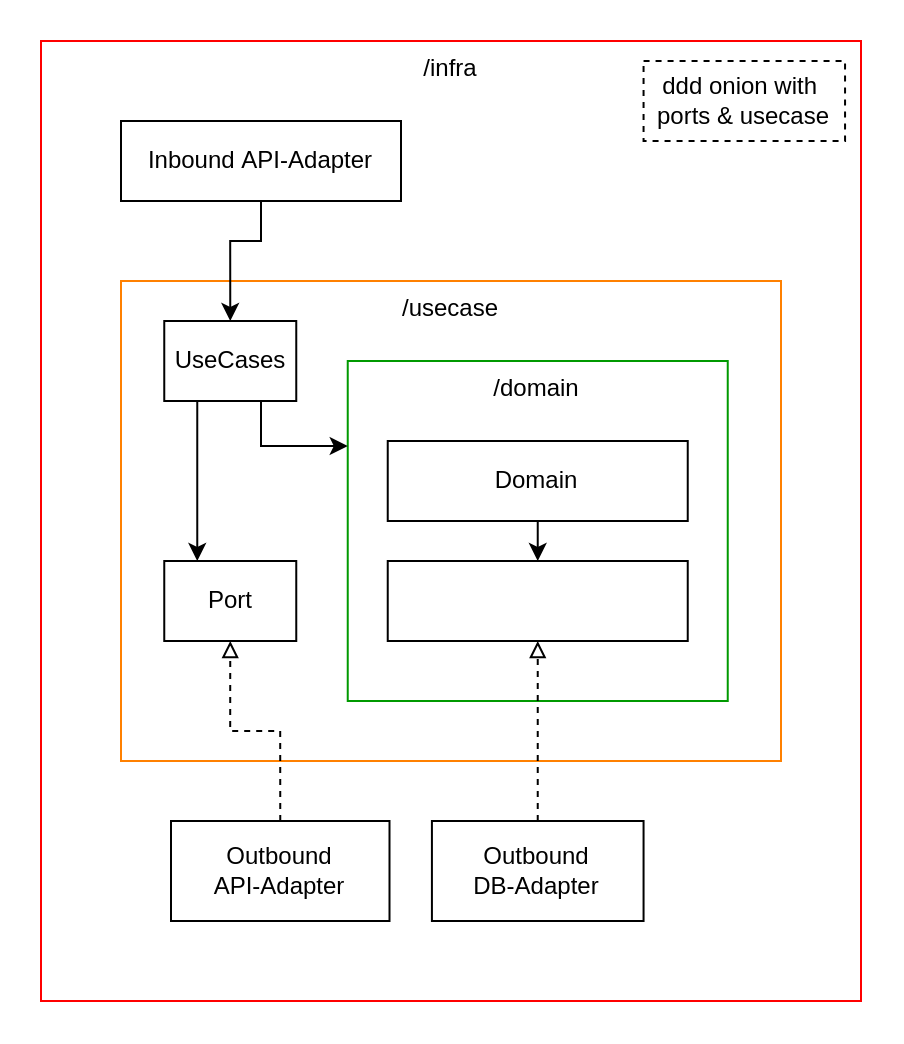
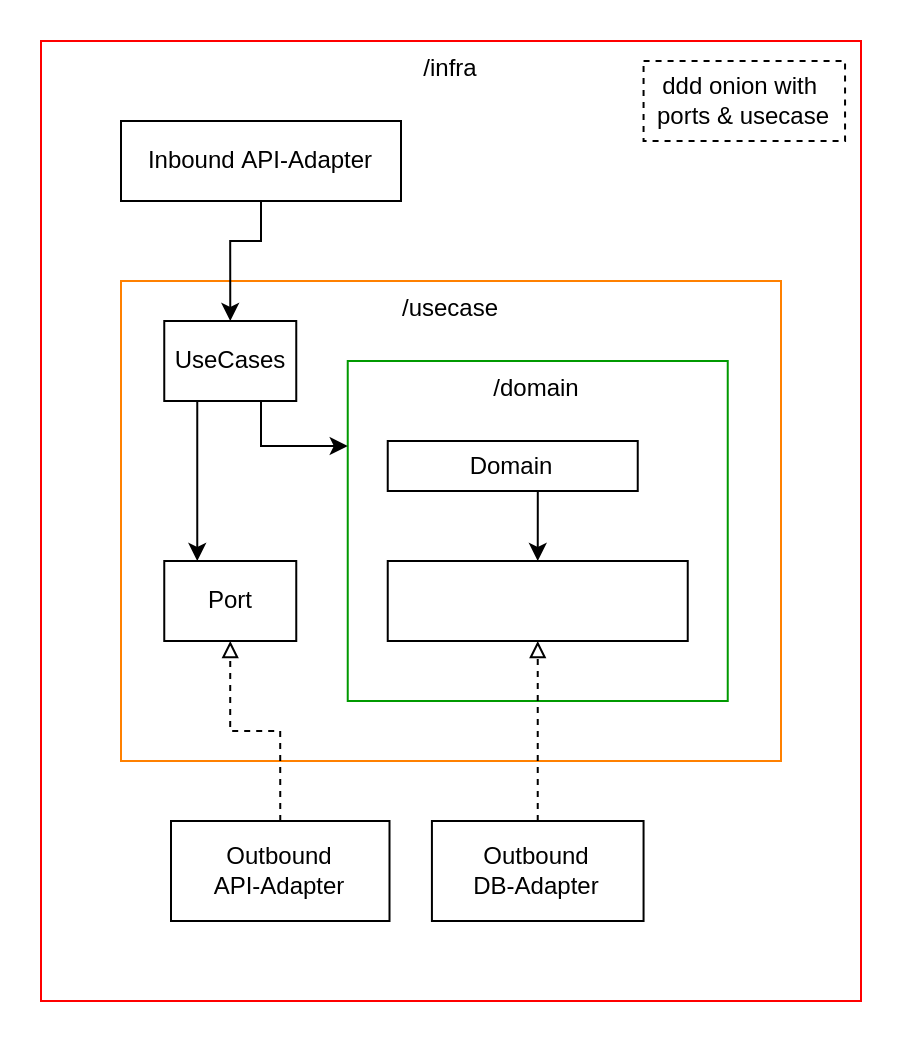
(538, 481) -> (513, 466)
